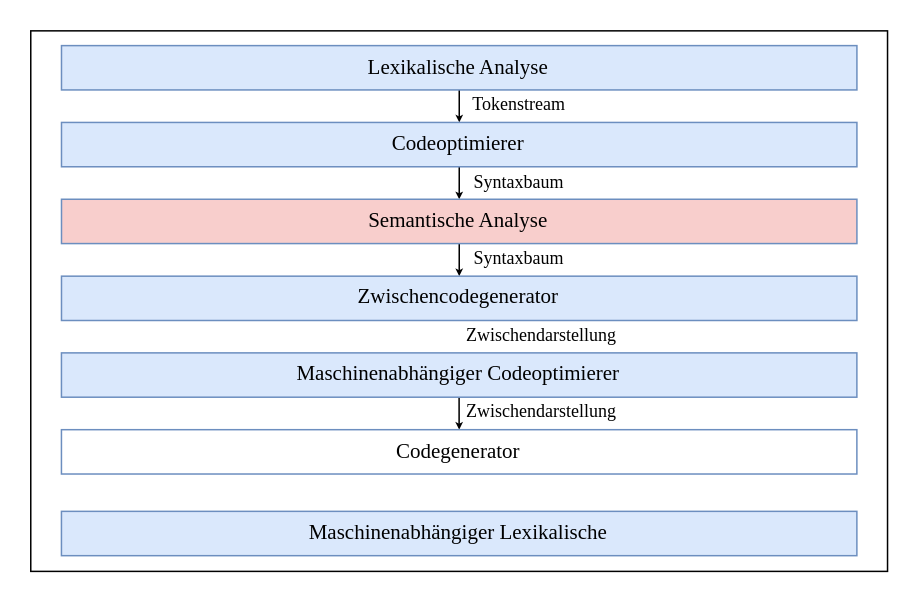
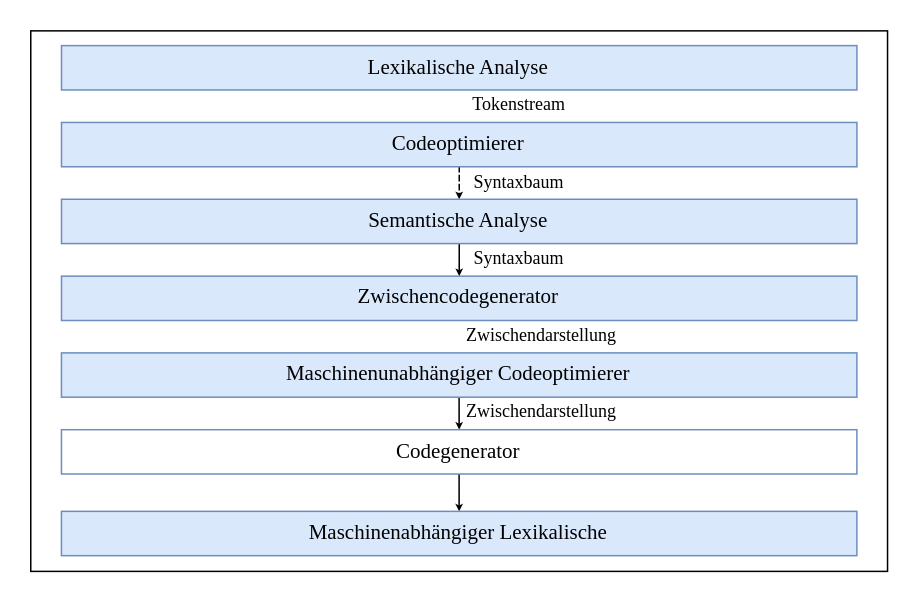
(459, 109) -> none
(459, 184) -> (459, 184)
(459, 221) -> (459, 221)
(458, 374) -> (458, 374)
none -> (459, 495)
